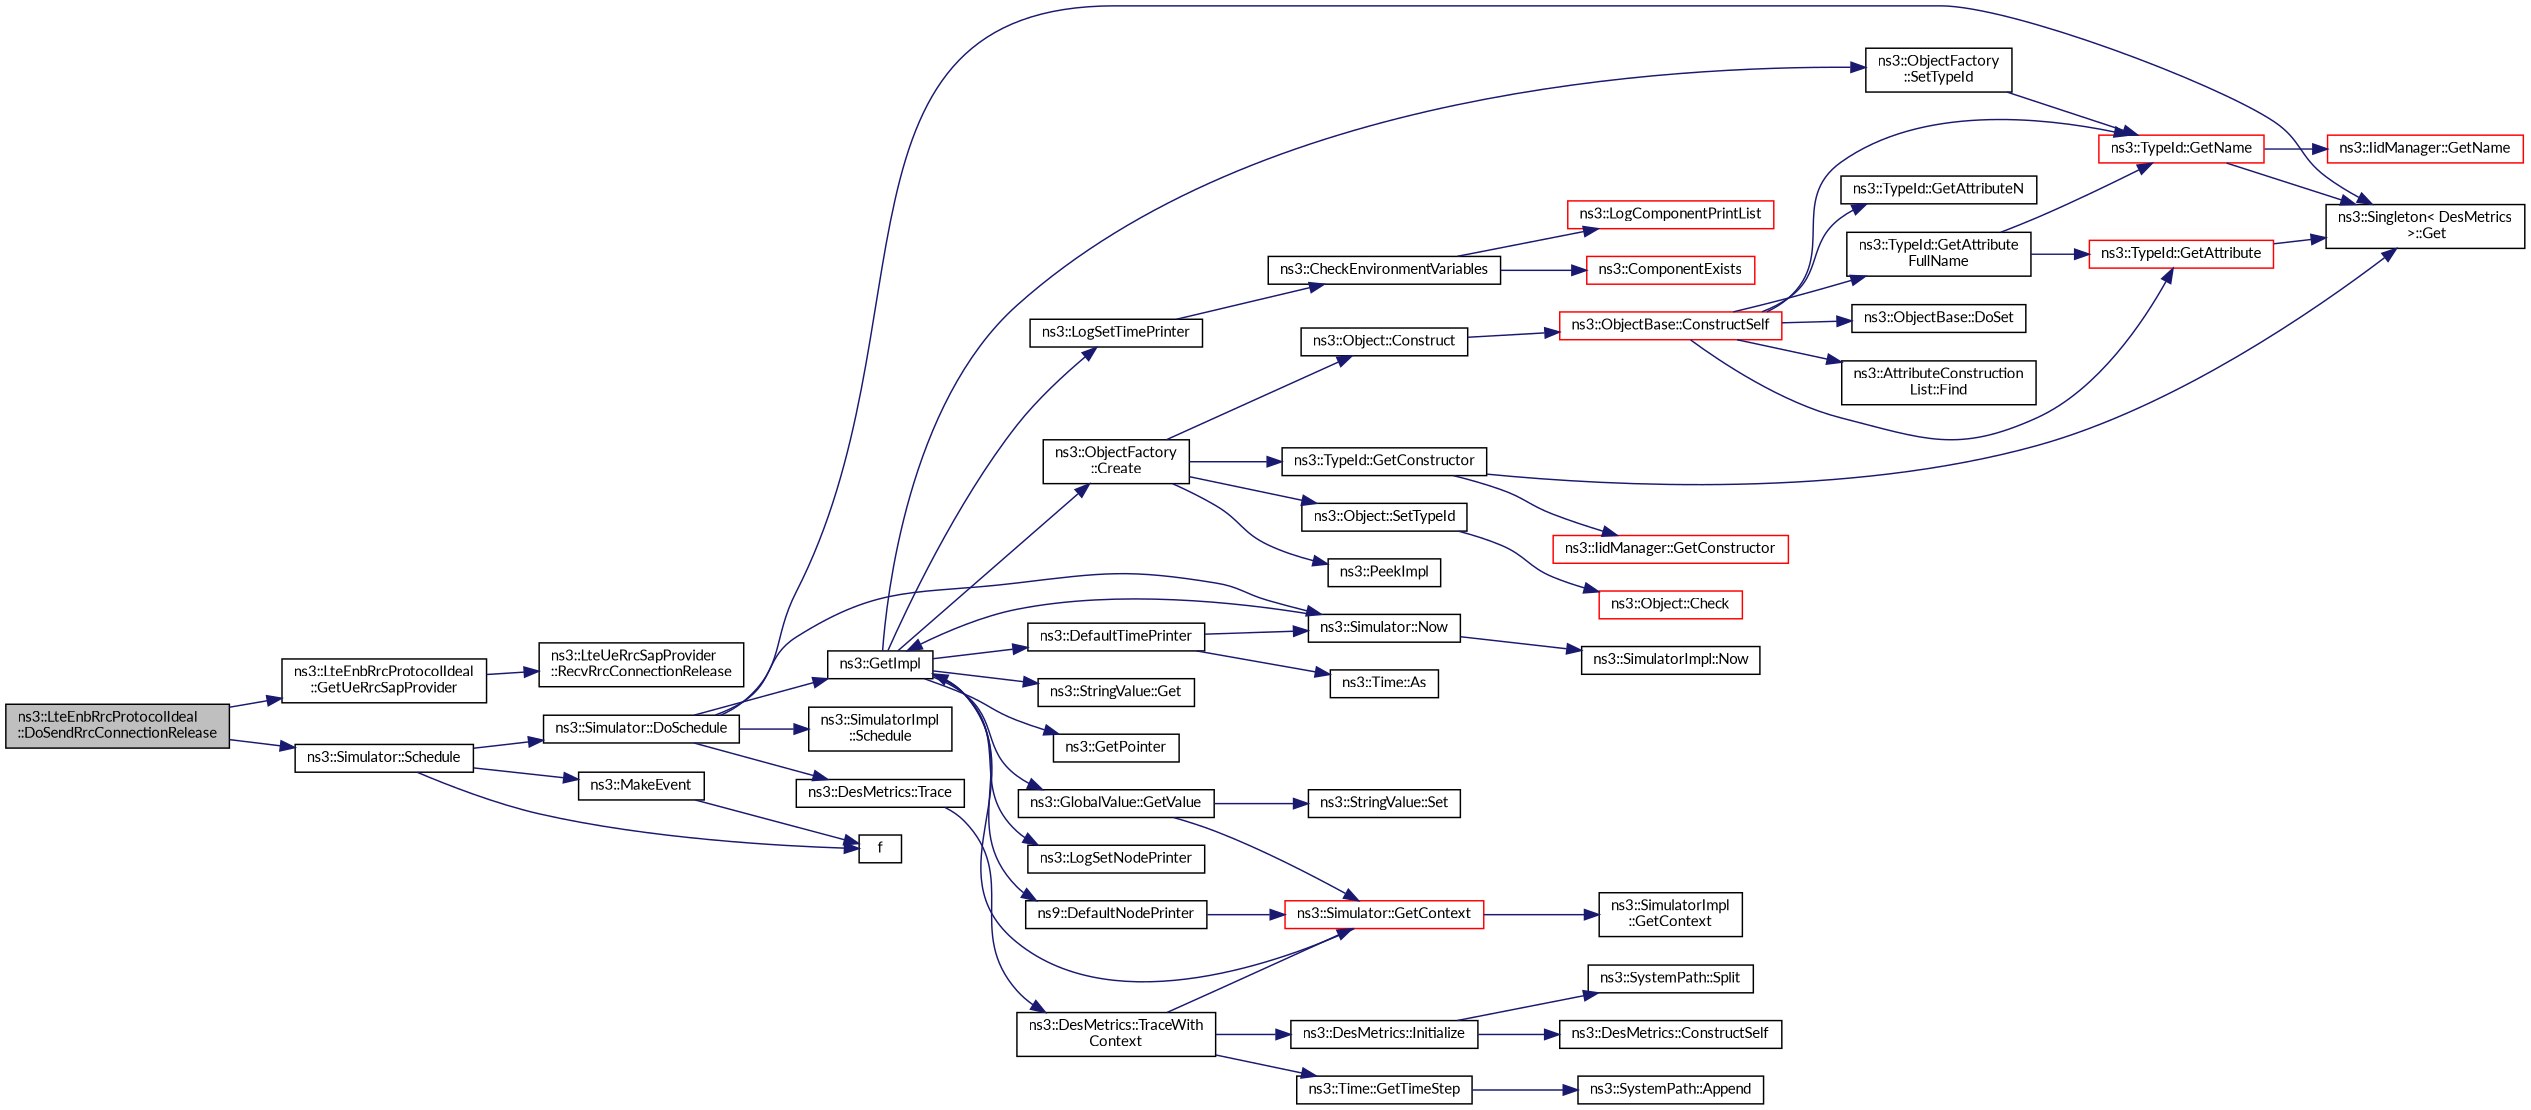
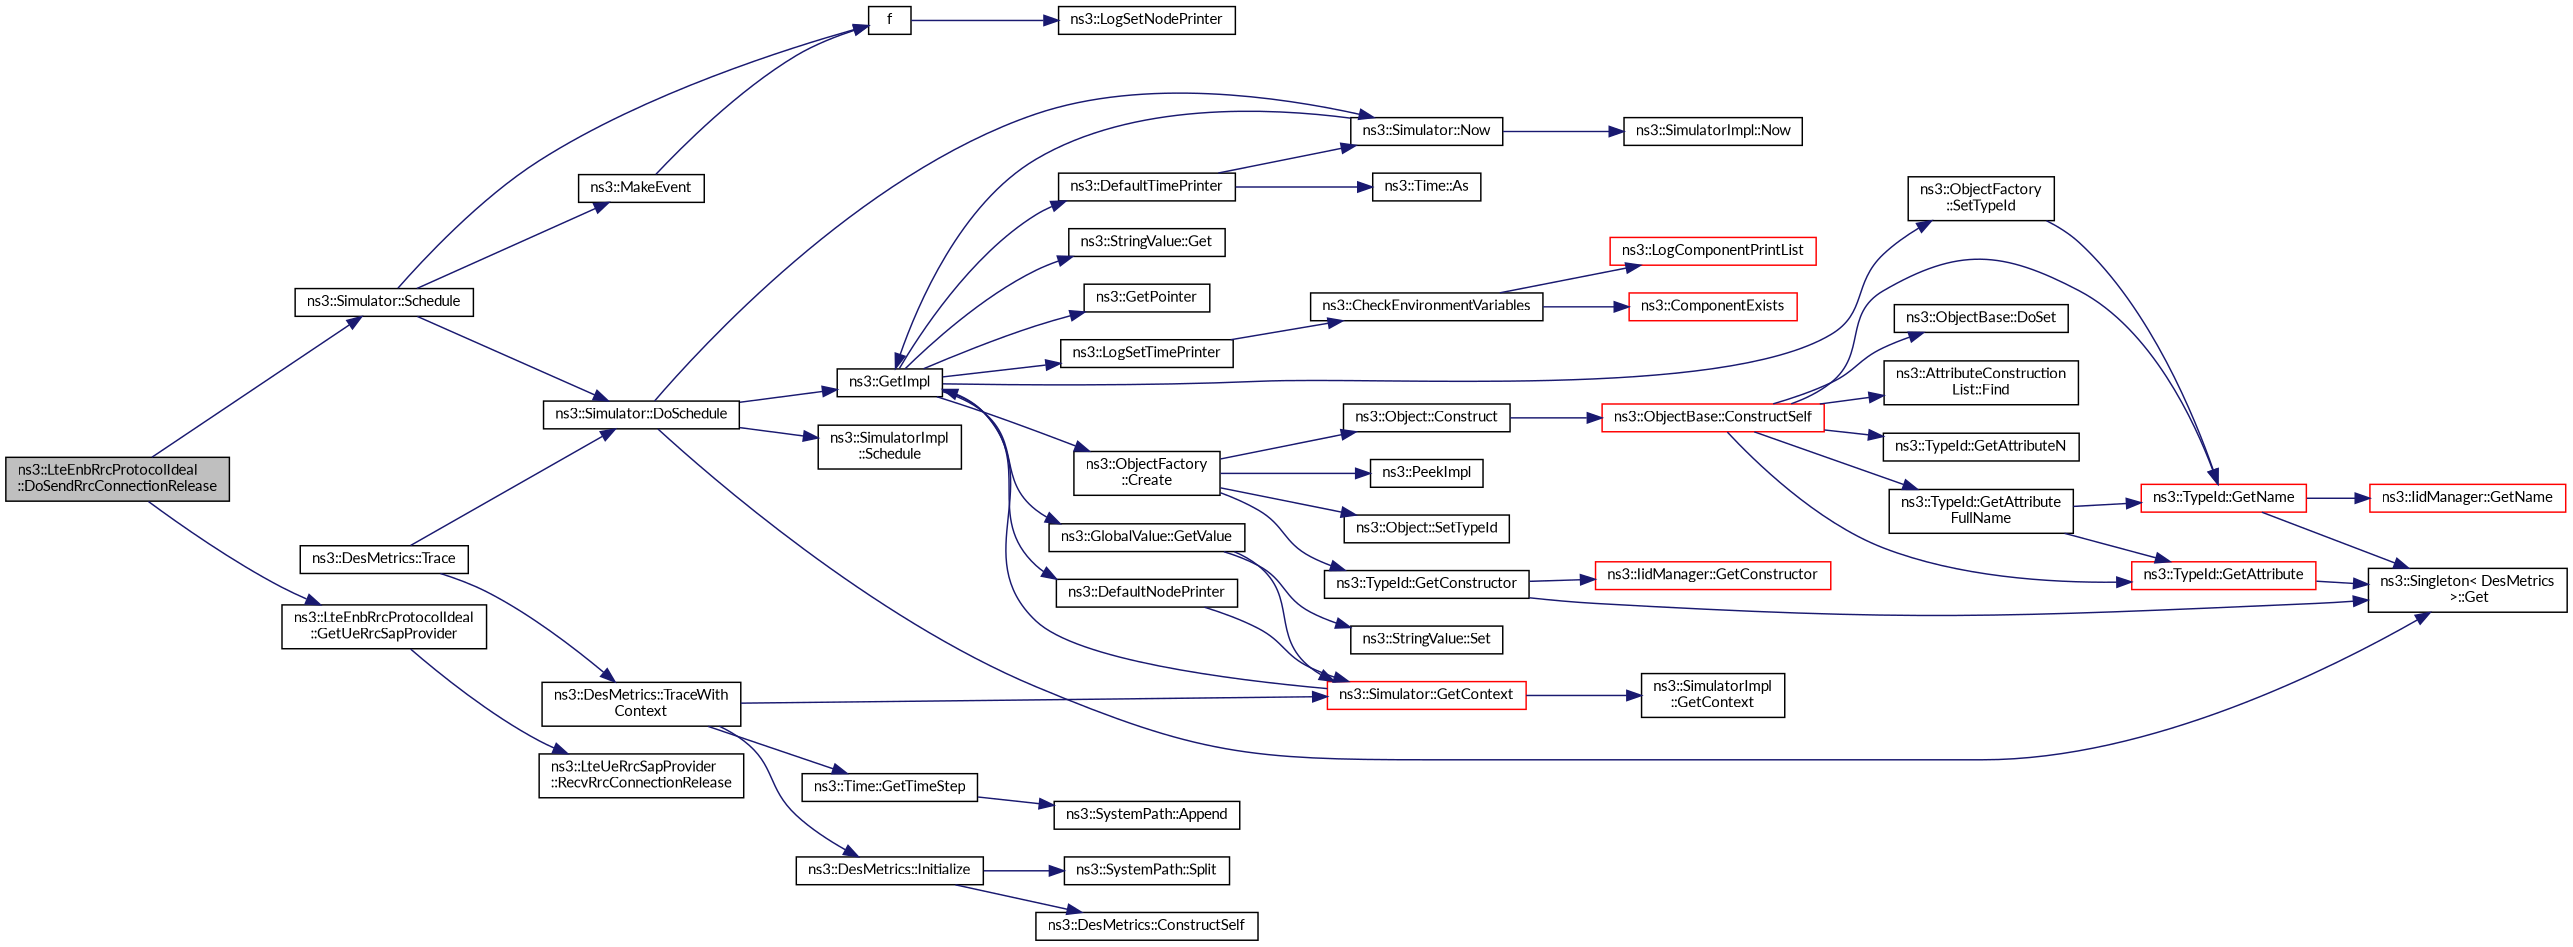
(1671, 605) -> none
(989, 750) -> (977, 20)
(754, 759) -> (506, 491)
(1116, 915) -> (1147, 593)
